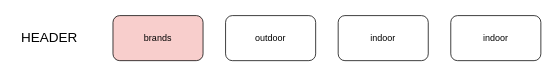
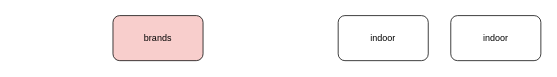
(49, 38) -> none
(270, 38) -> none
